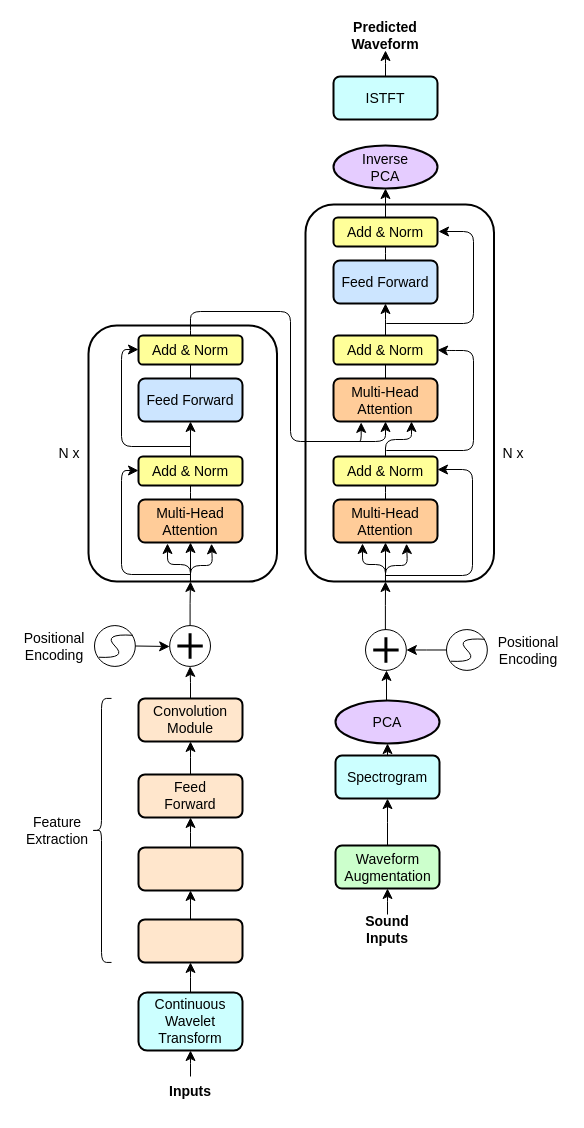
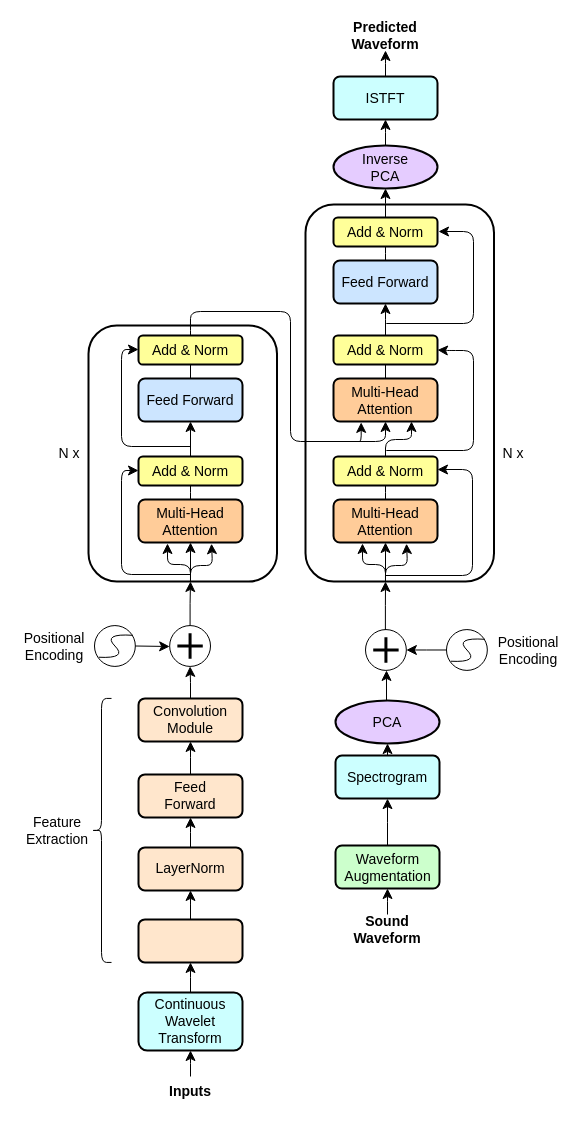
none -> (386, 137)
none -> (191, 869)
(388, 930) -> (388, 930)
